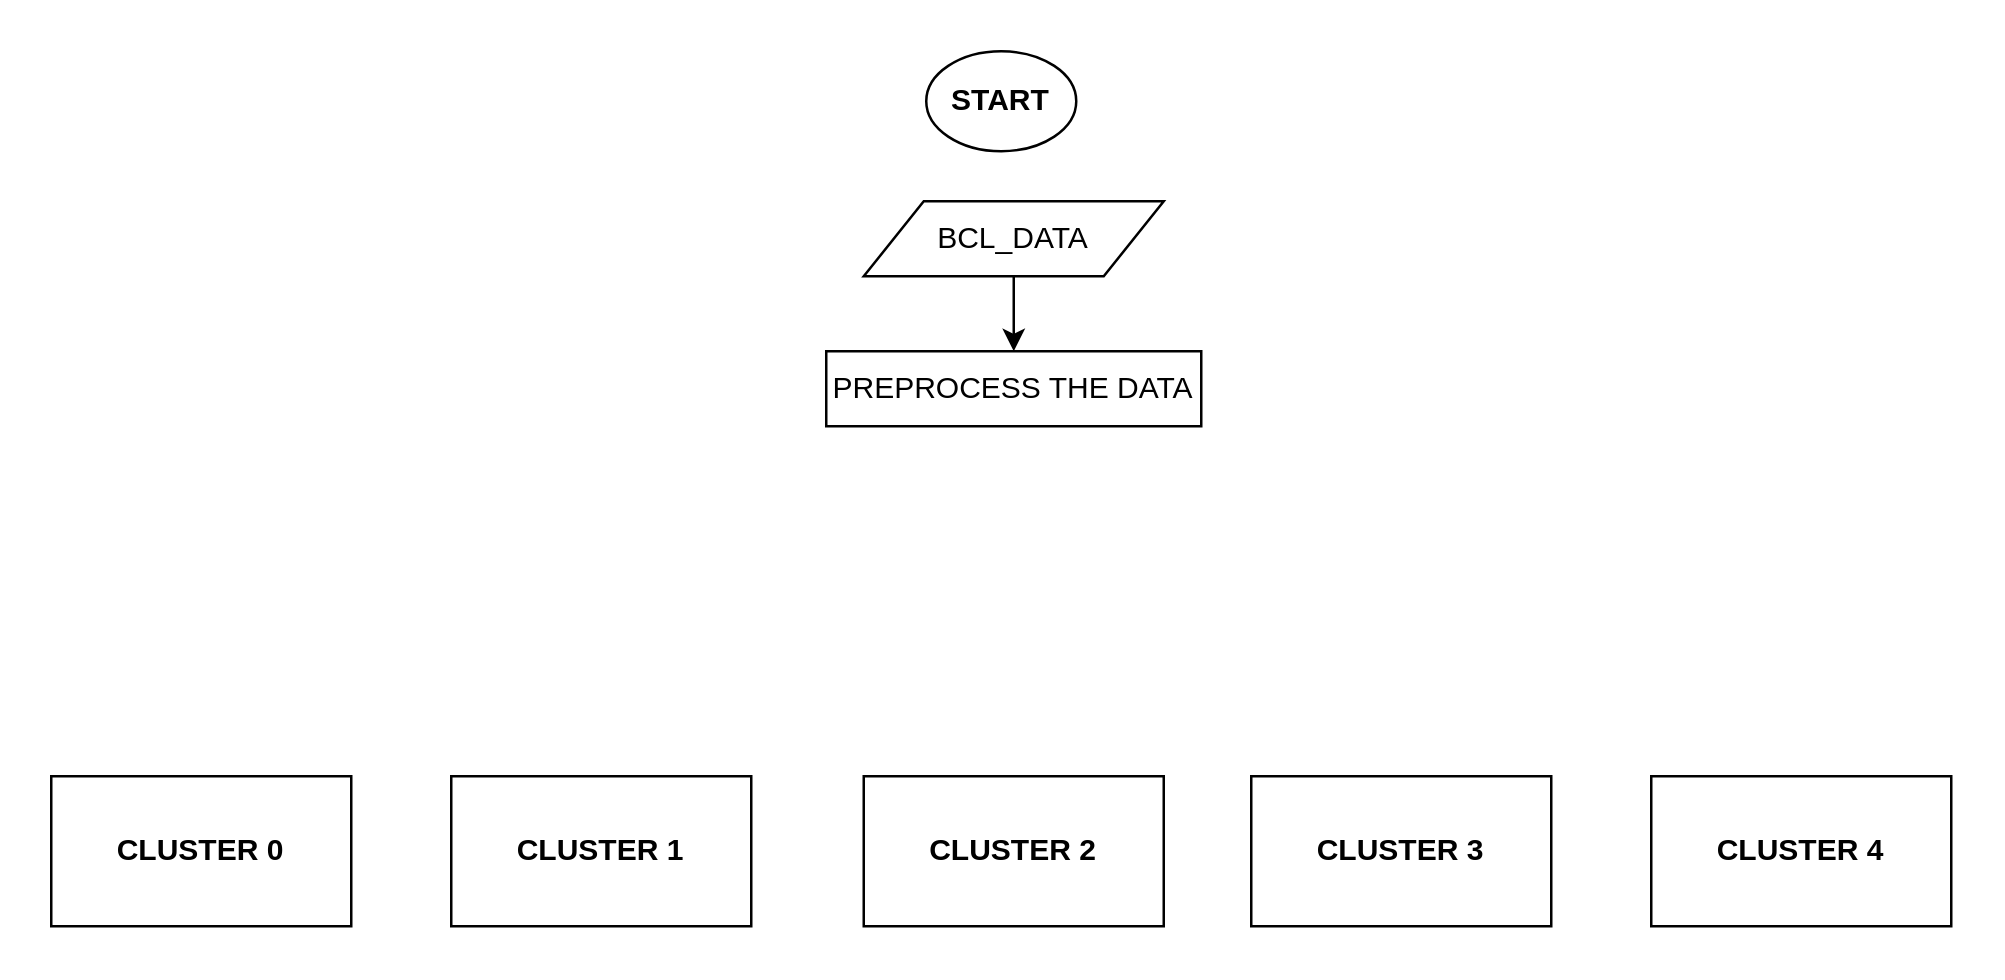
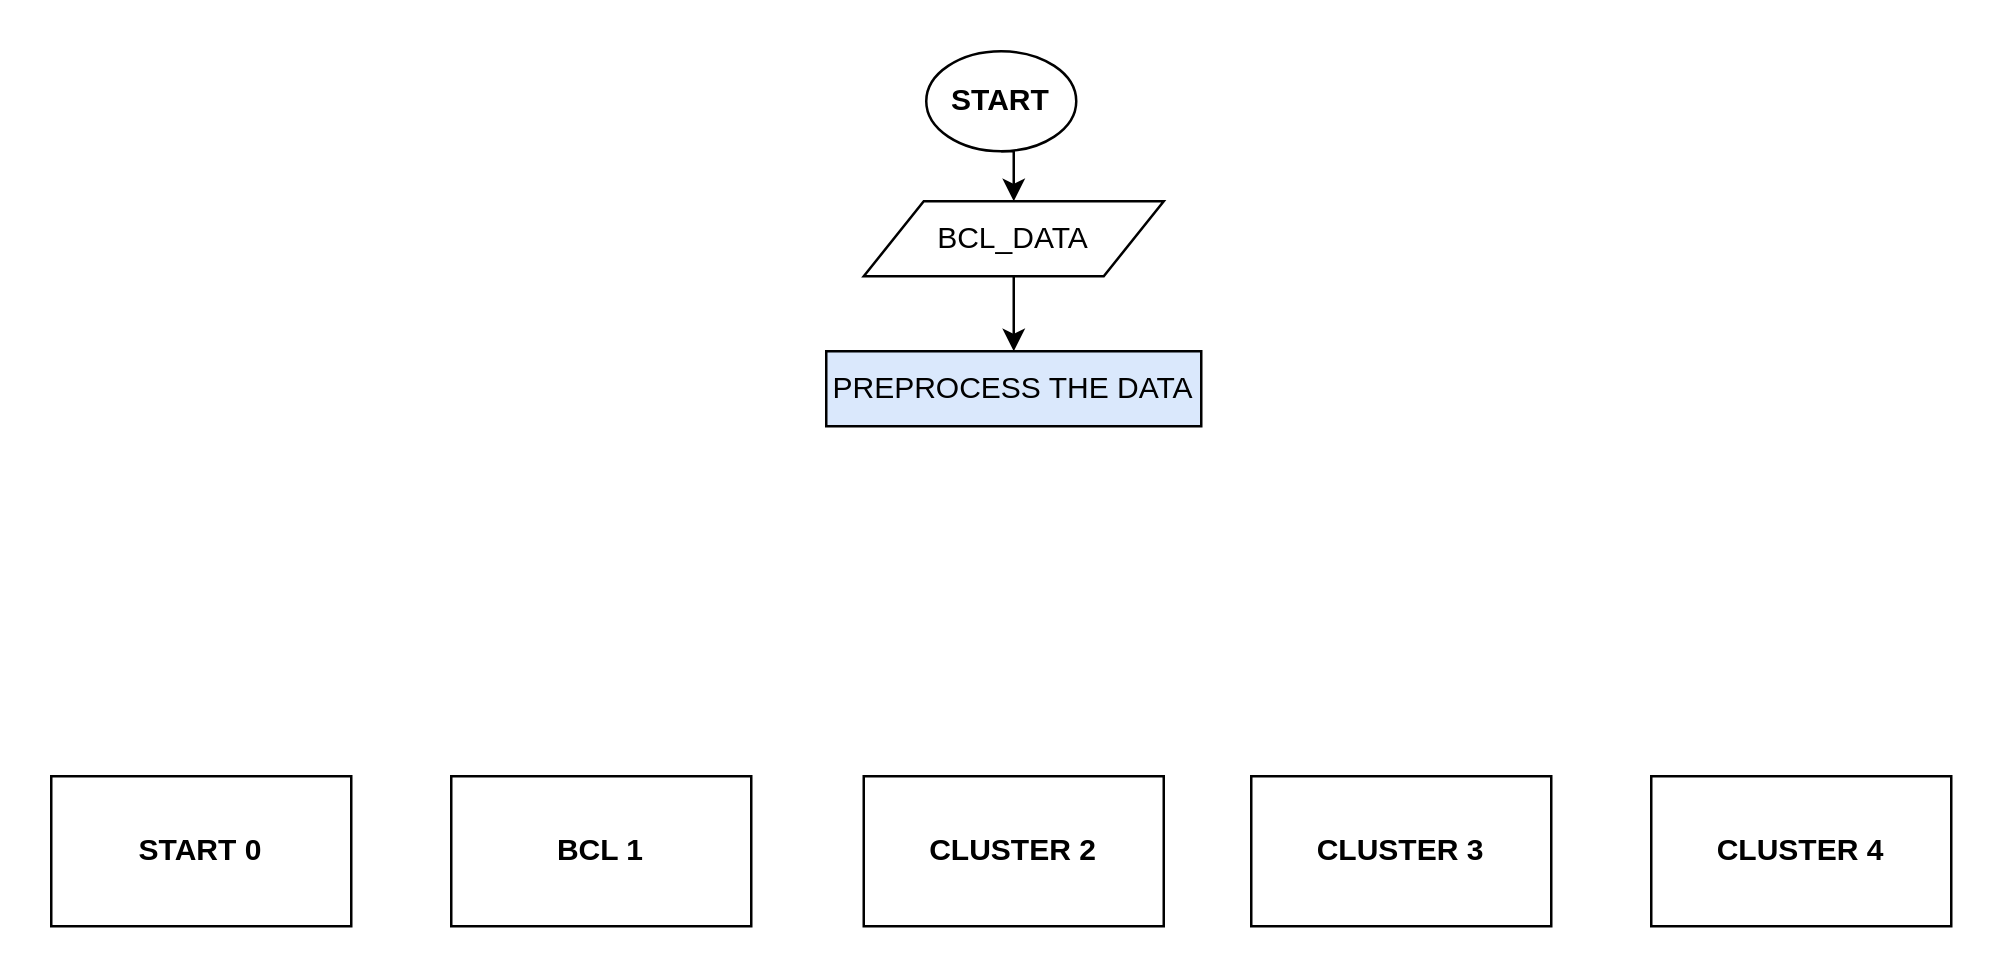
none -> (1014, 165)
(1014, 389) -> (1014, 389)
(201, 851) -> (201, 851)
(601, 851) -> (601, 851)
